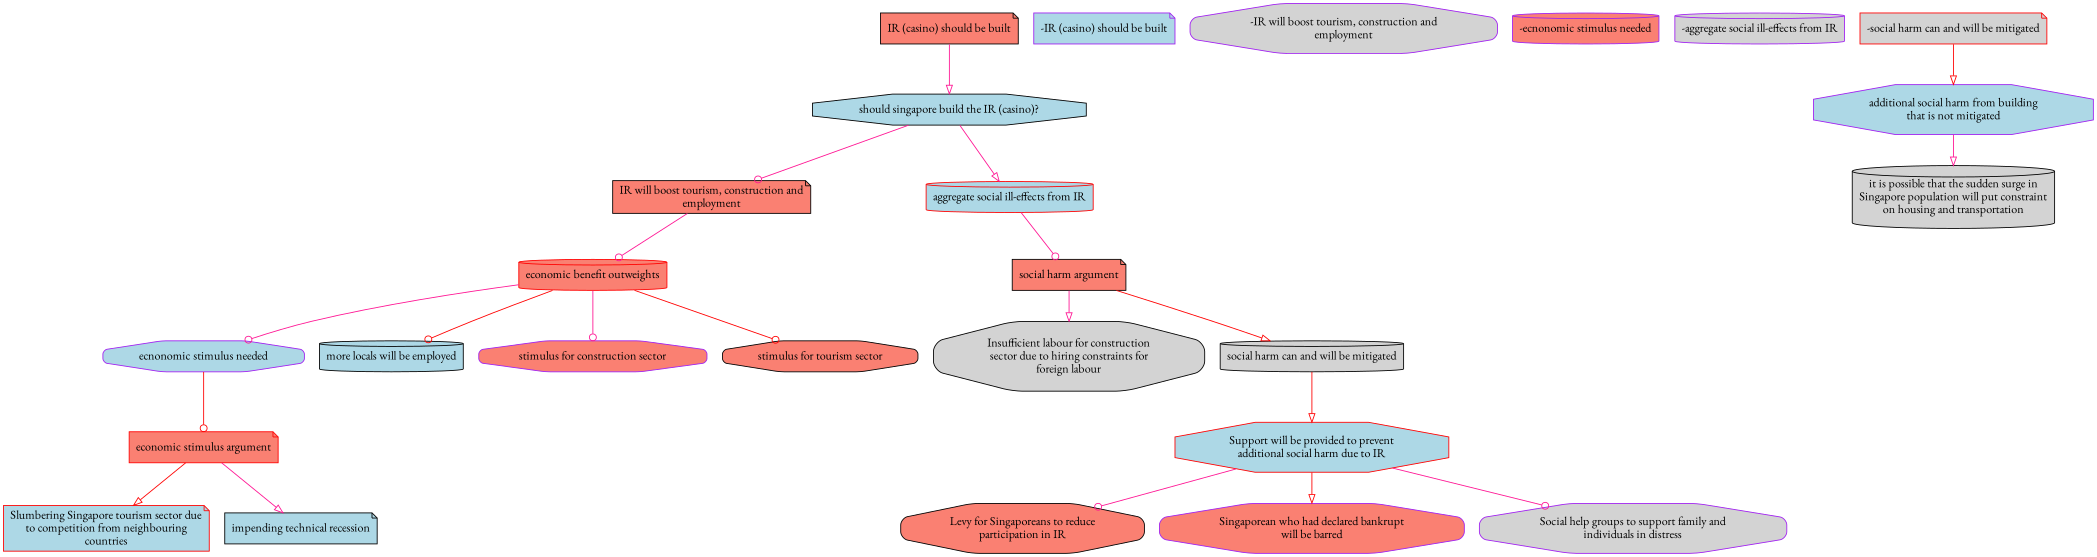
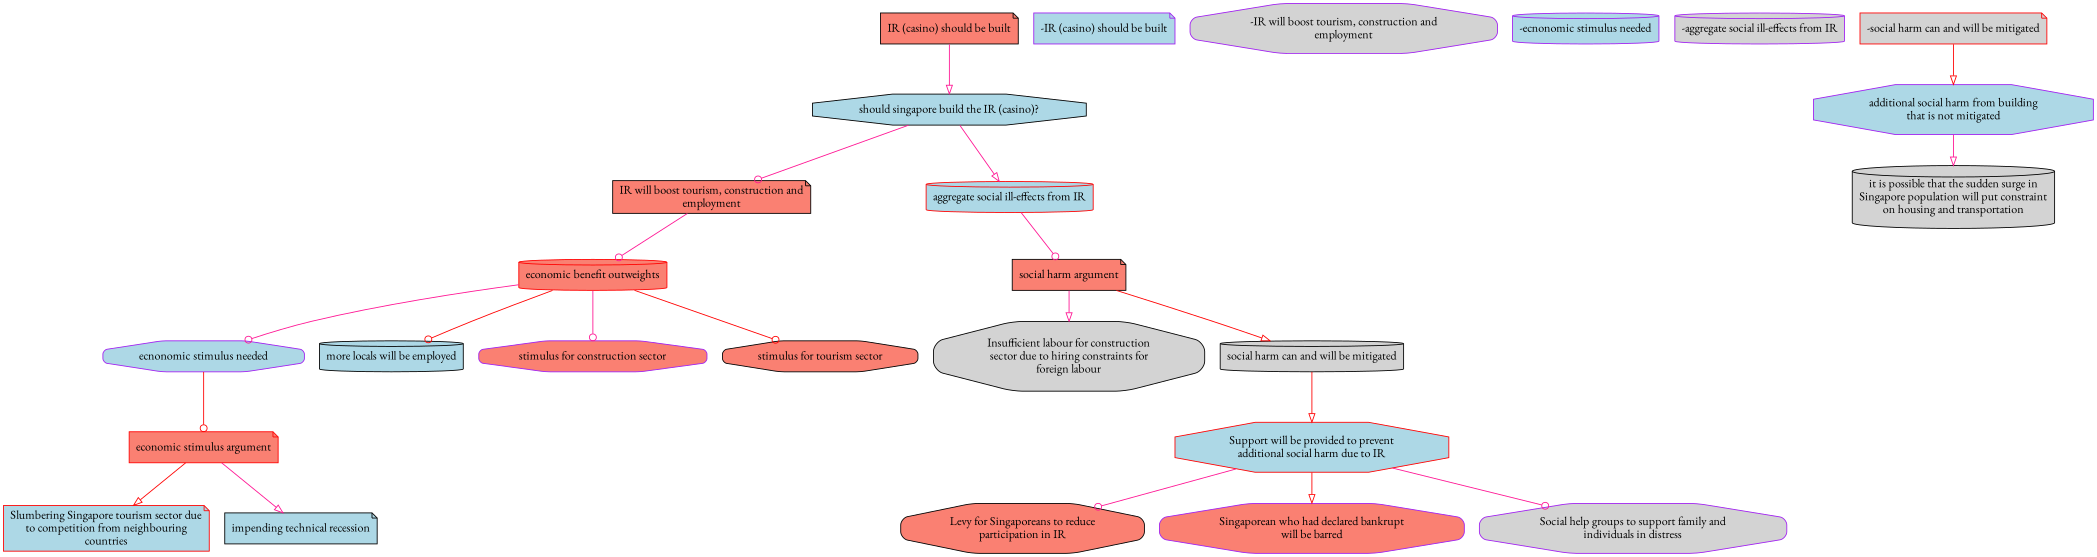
(1586, 28) -> (1586, 28)
